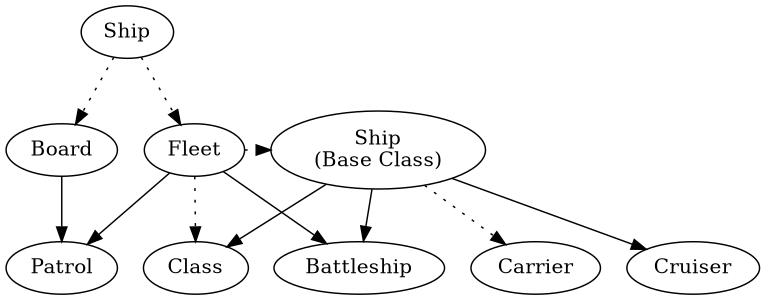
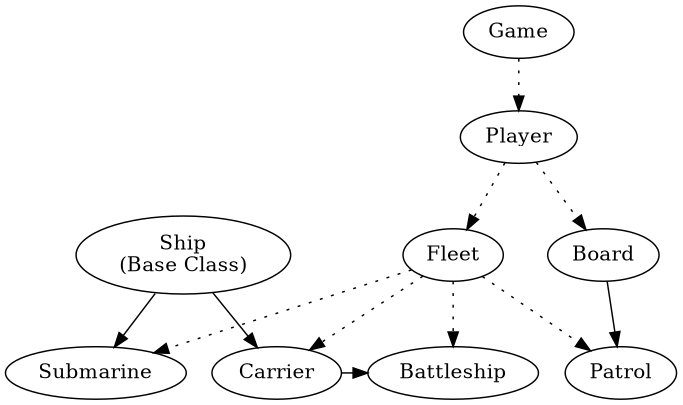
(127, 32) -> (519, 137)
none -> (519, 32)
(250, 150) -> (372, 309)
(269, 203) -> (453, 306)
(134, 204) -> (530, 309)
(369, 208) -> (347, 373)
(459, 211) -> (230, 315)
(196, 268) -> (96, 373)
(693, 268) -> none
